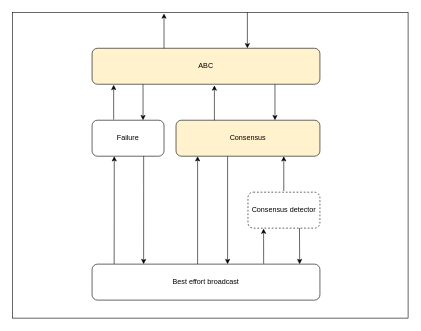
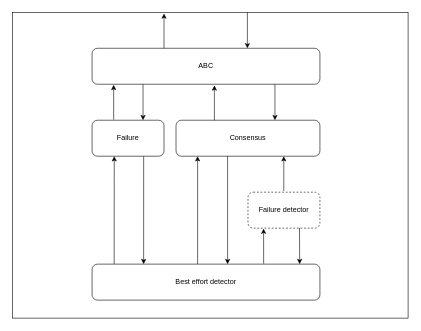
(206, 66) -> (206, 66)
(248, 138) -> (248, 138)
(284, 210) -> (284, 210)
(206, 282) -> (206, 282)
